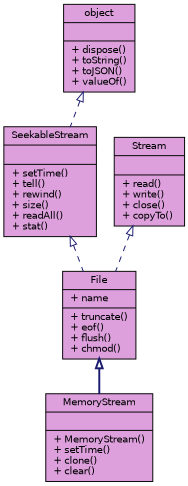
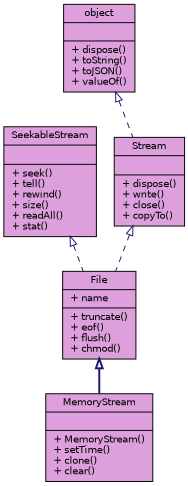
(75, 114) -> (126, 119)
(40, 174) -> (32, 174)
(142, 184) -> (149, 184)
